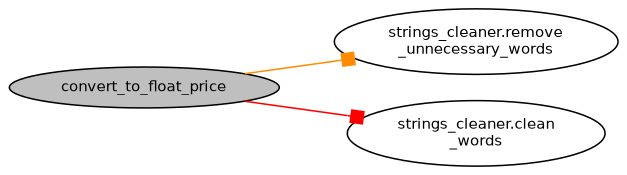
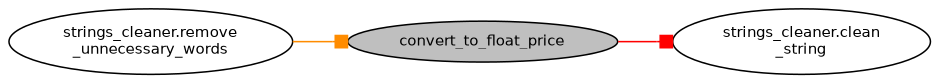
(292, 67) -> (312, 42)
(476, 133) -> (802, 42)
